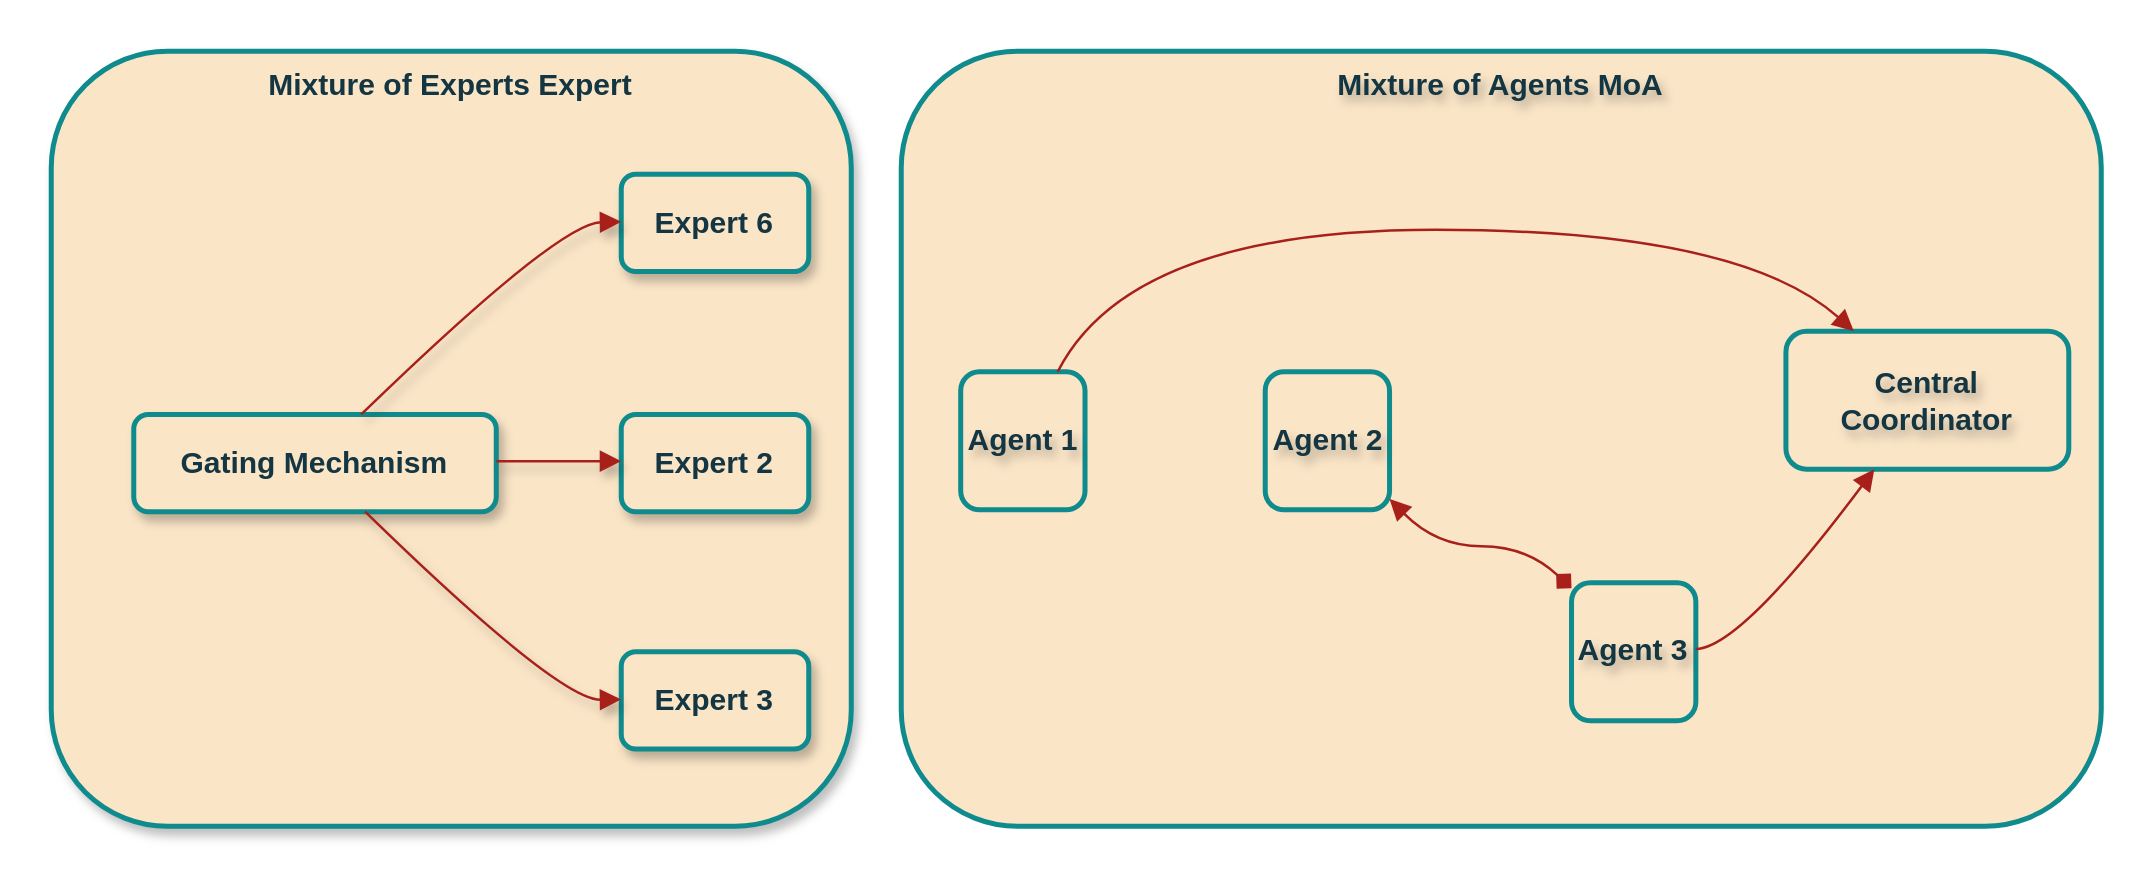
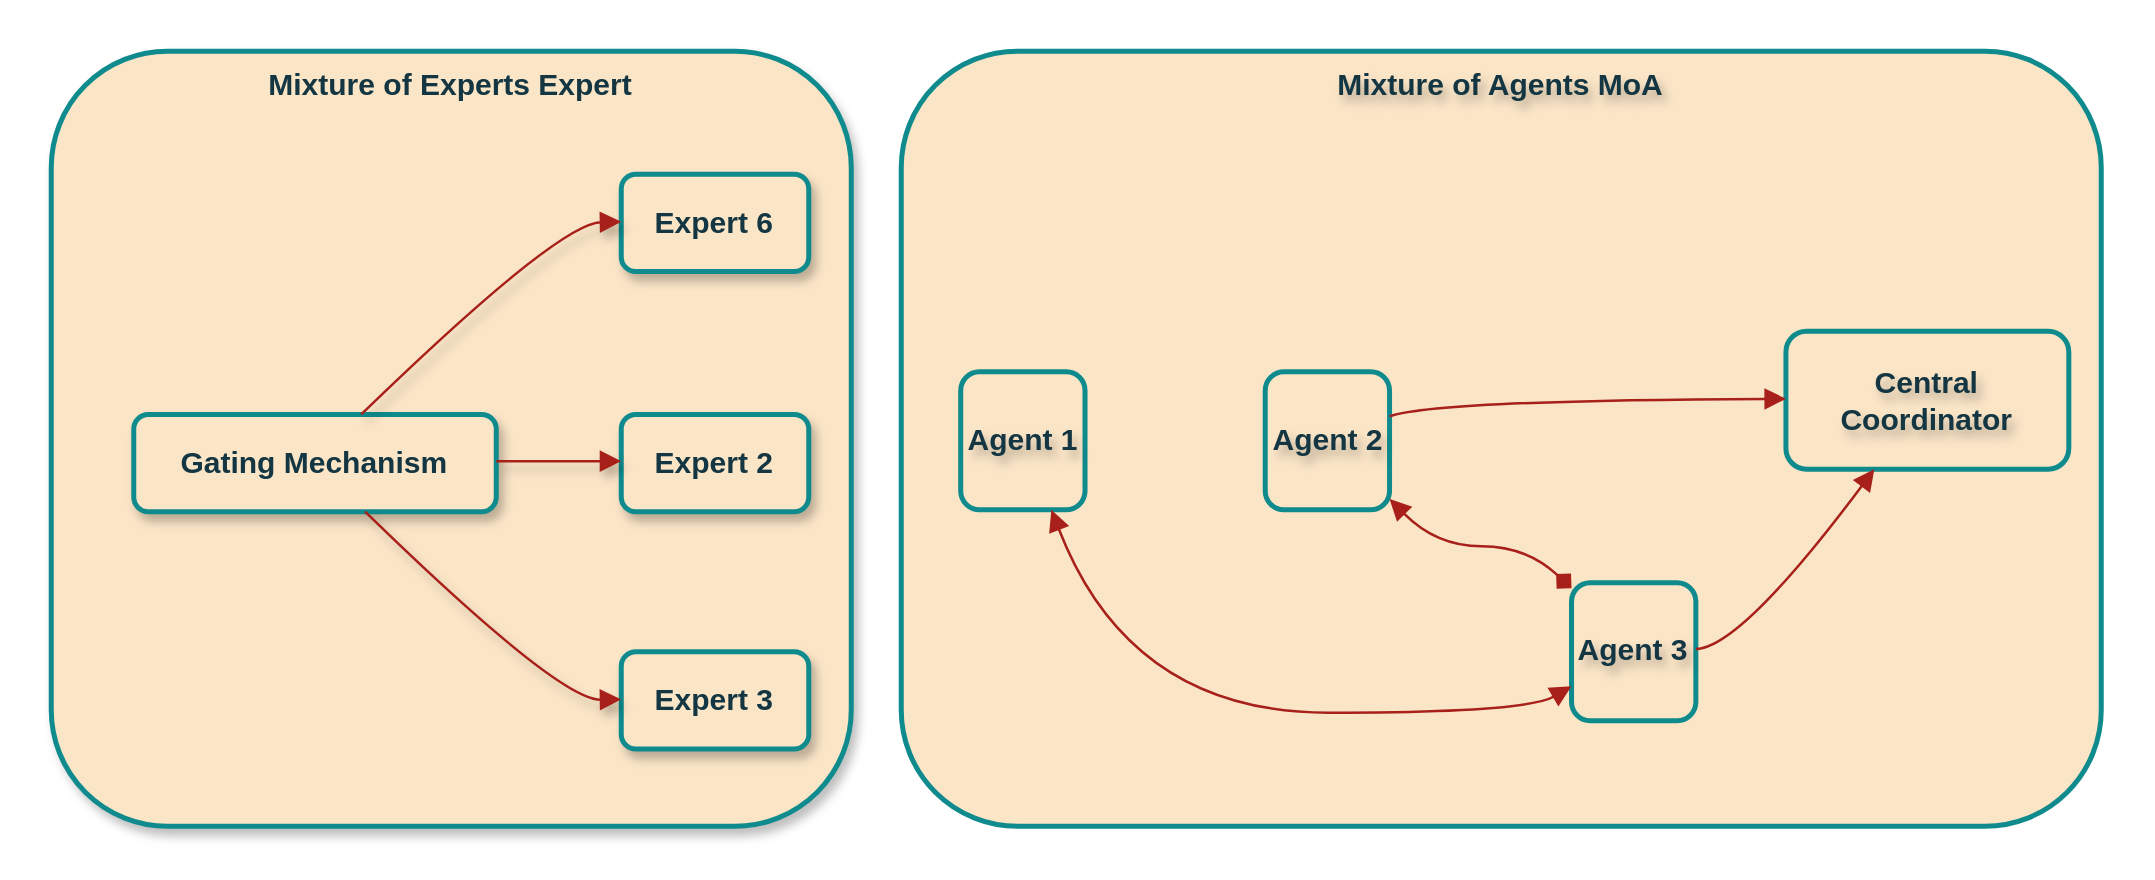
(1433, 230) -> none
none -> (1577, 401)
none -> (1266, 707)
